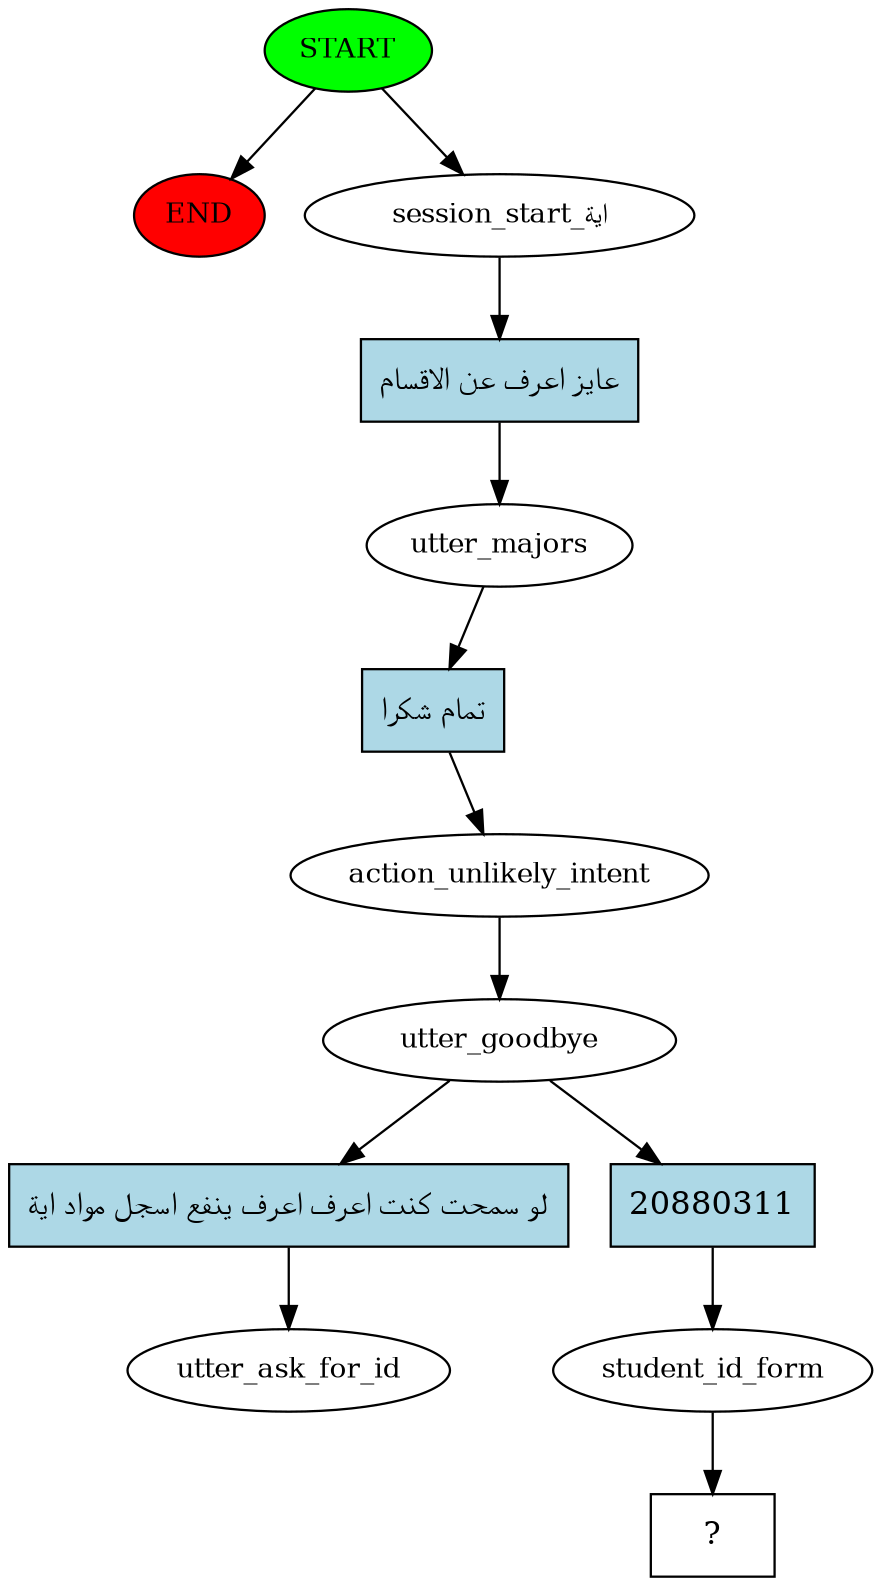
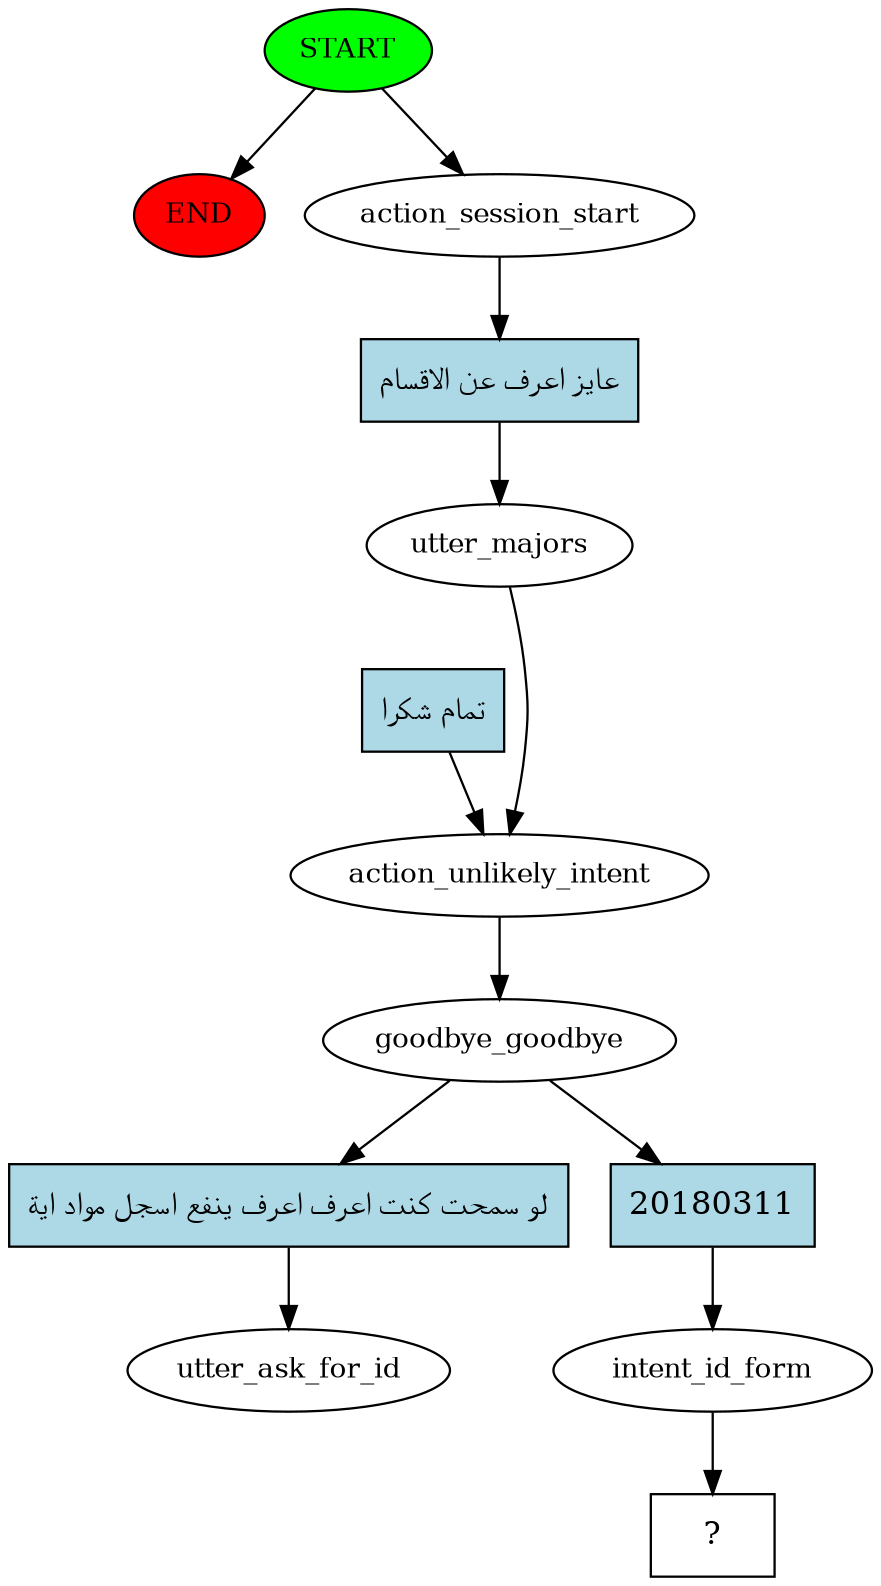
(500, 215) -> (500, 215)
(471, 617) -> (527, 699)
(500, 1040) -> (500, 1040)
(713, 1205) -> (713, 1205)
(713, 1370) -> (713, 1370)
